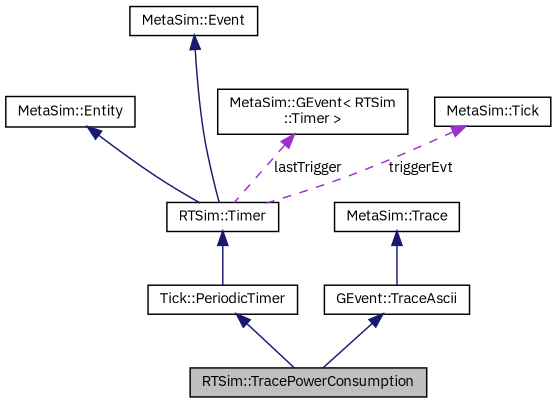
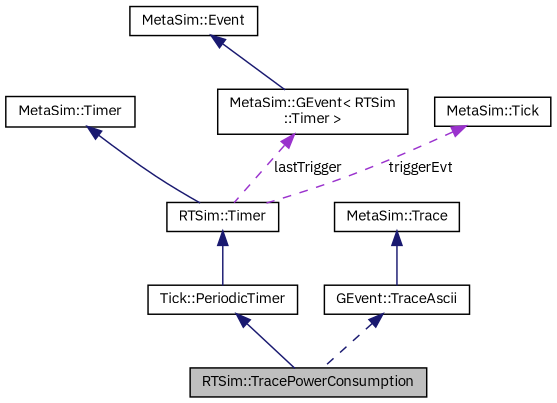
(70, 112) -> (70, 112)
(203, 127) -> (254, 67)
(347, 346) -> (347, 346)
